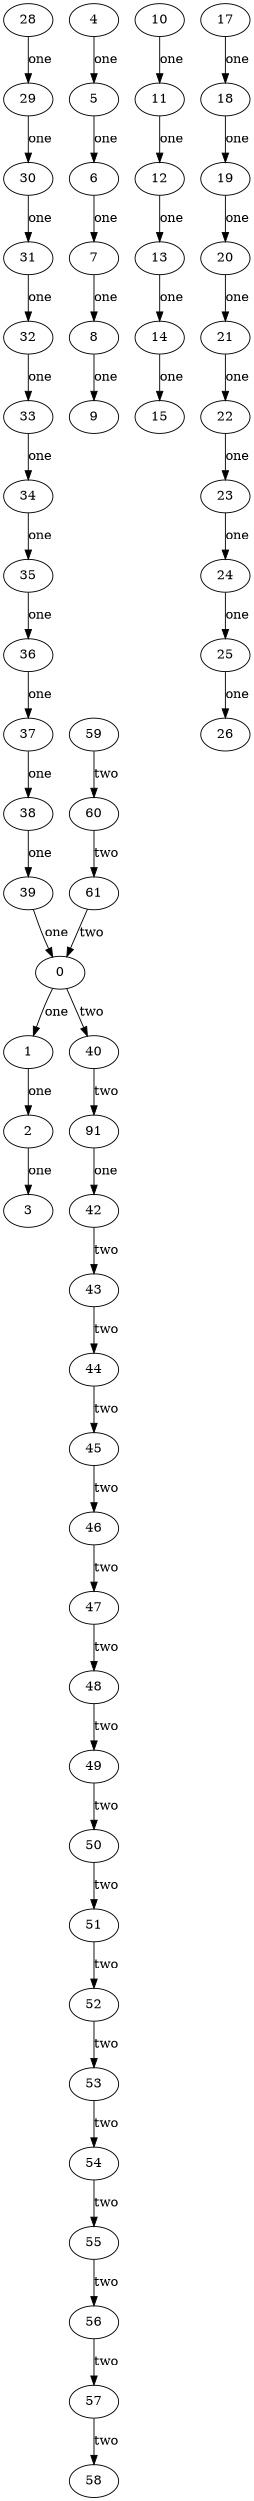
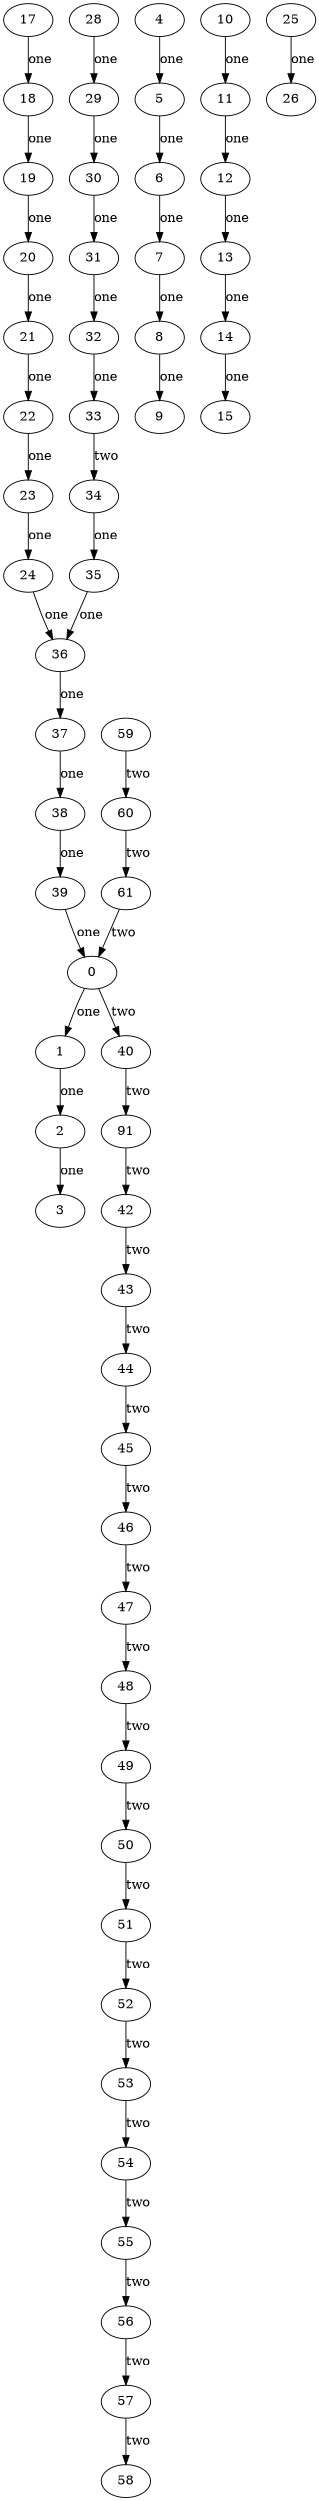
(40, 457) -> (106, 457)
(225, 611) -> (40, 612)
(106, 1171) -> (138, 1171)
